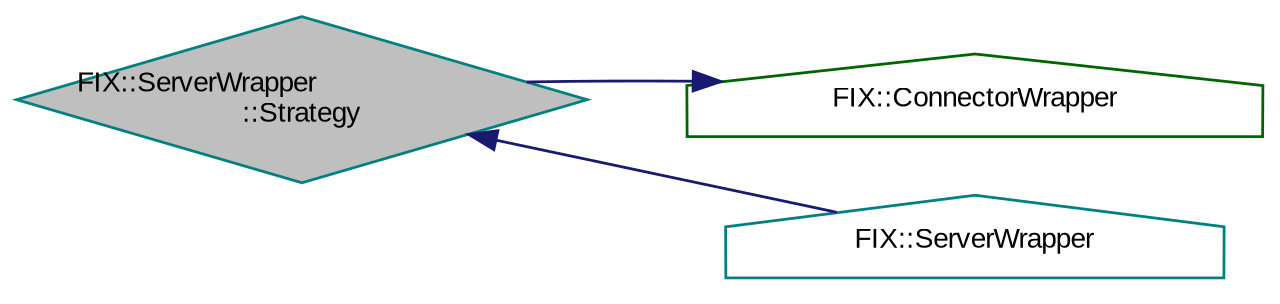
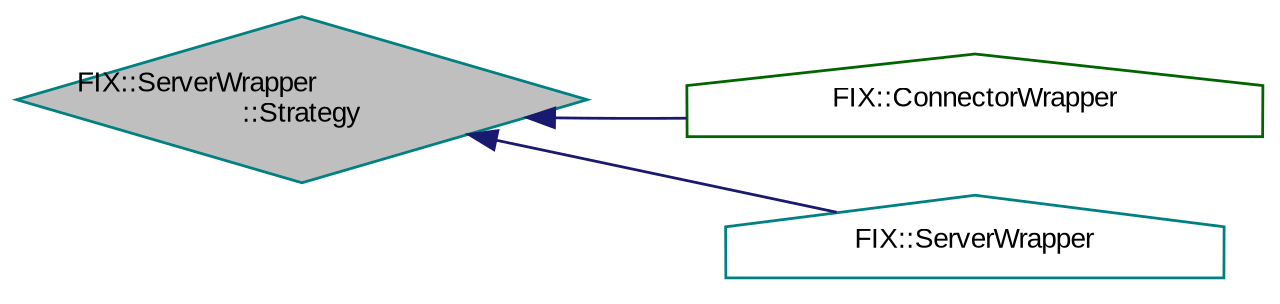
(610, 81) -> (621, 118)
